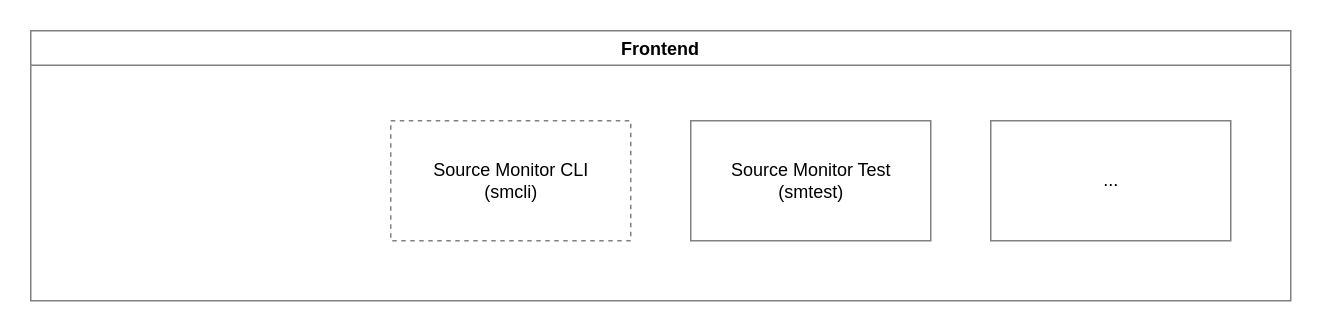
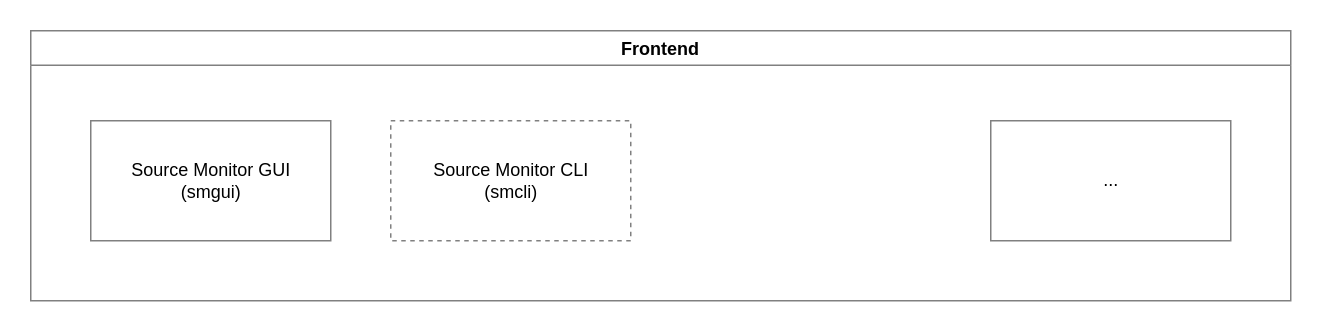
none -> (211, 181)
(811, 181) -> none
